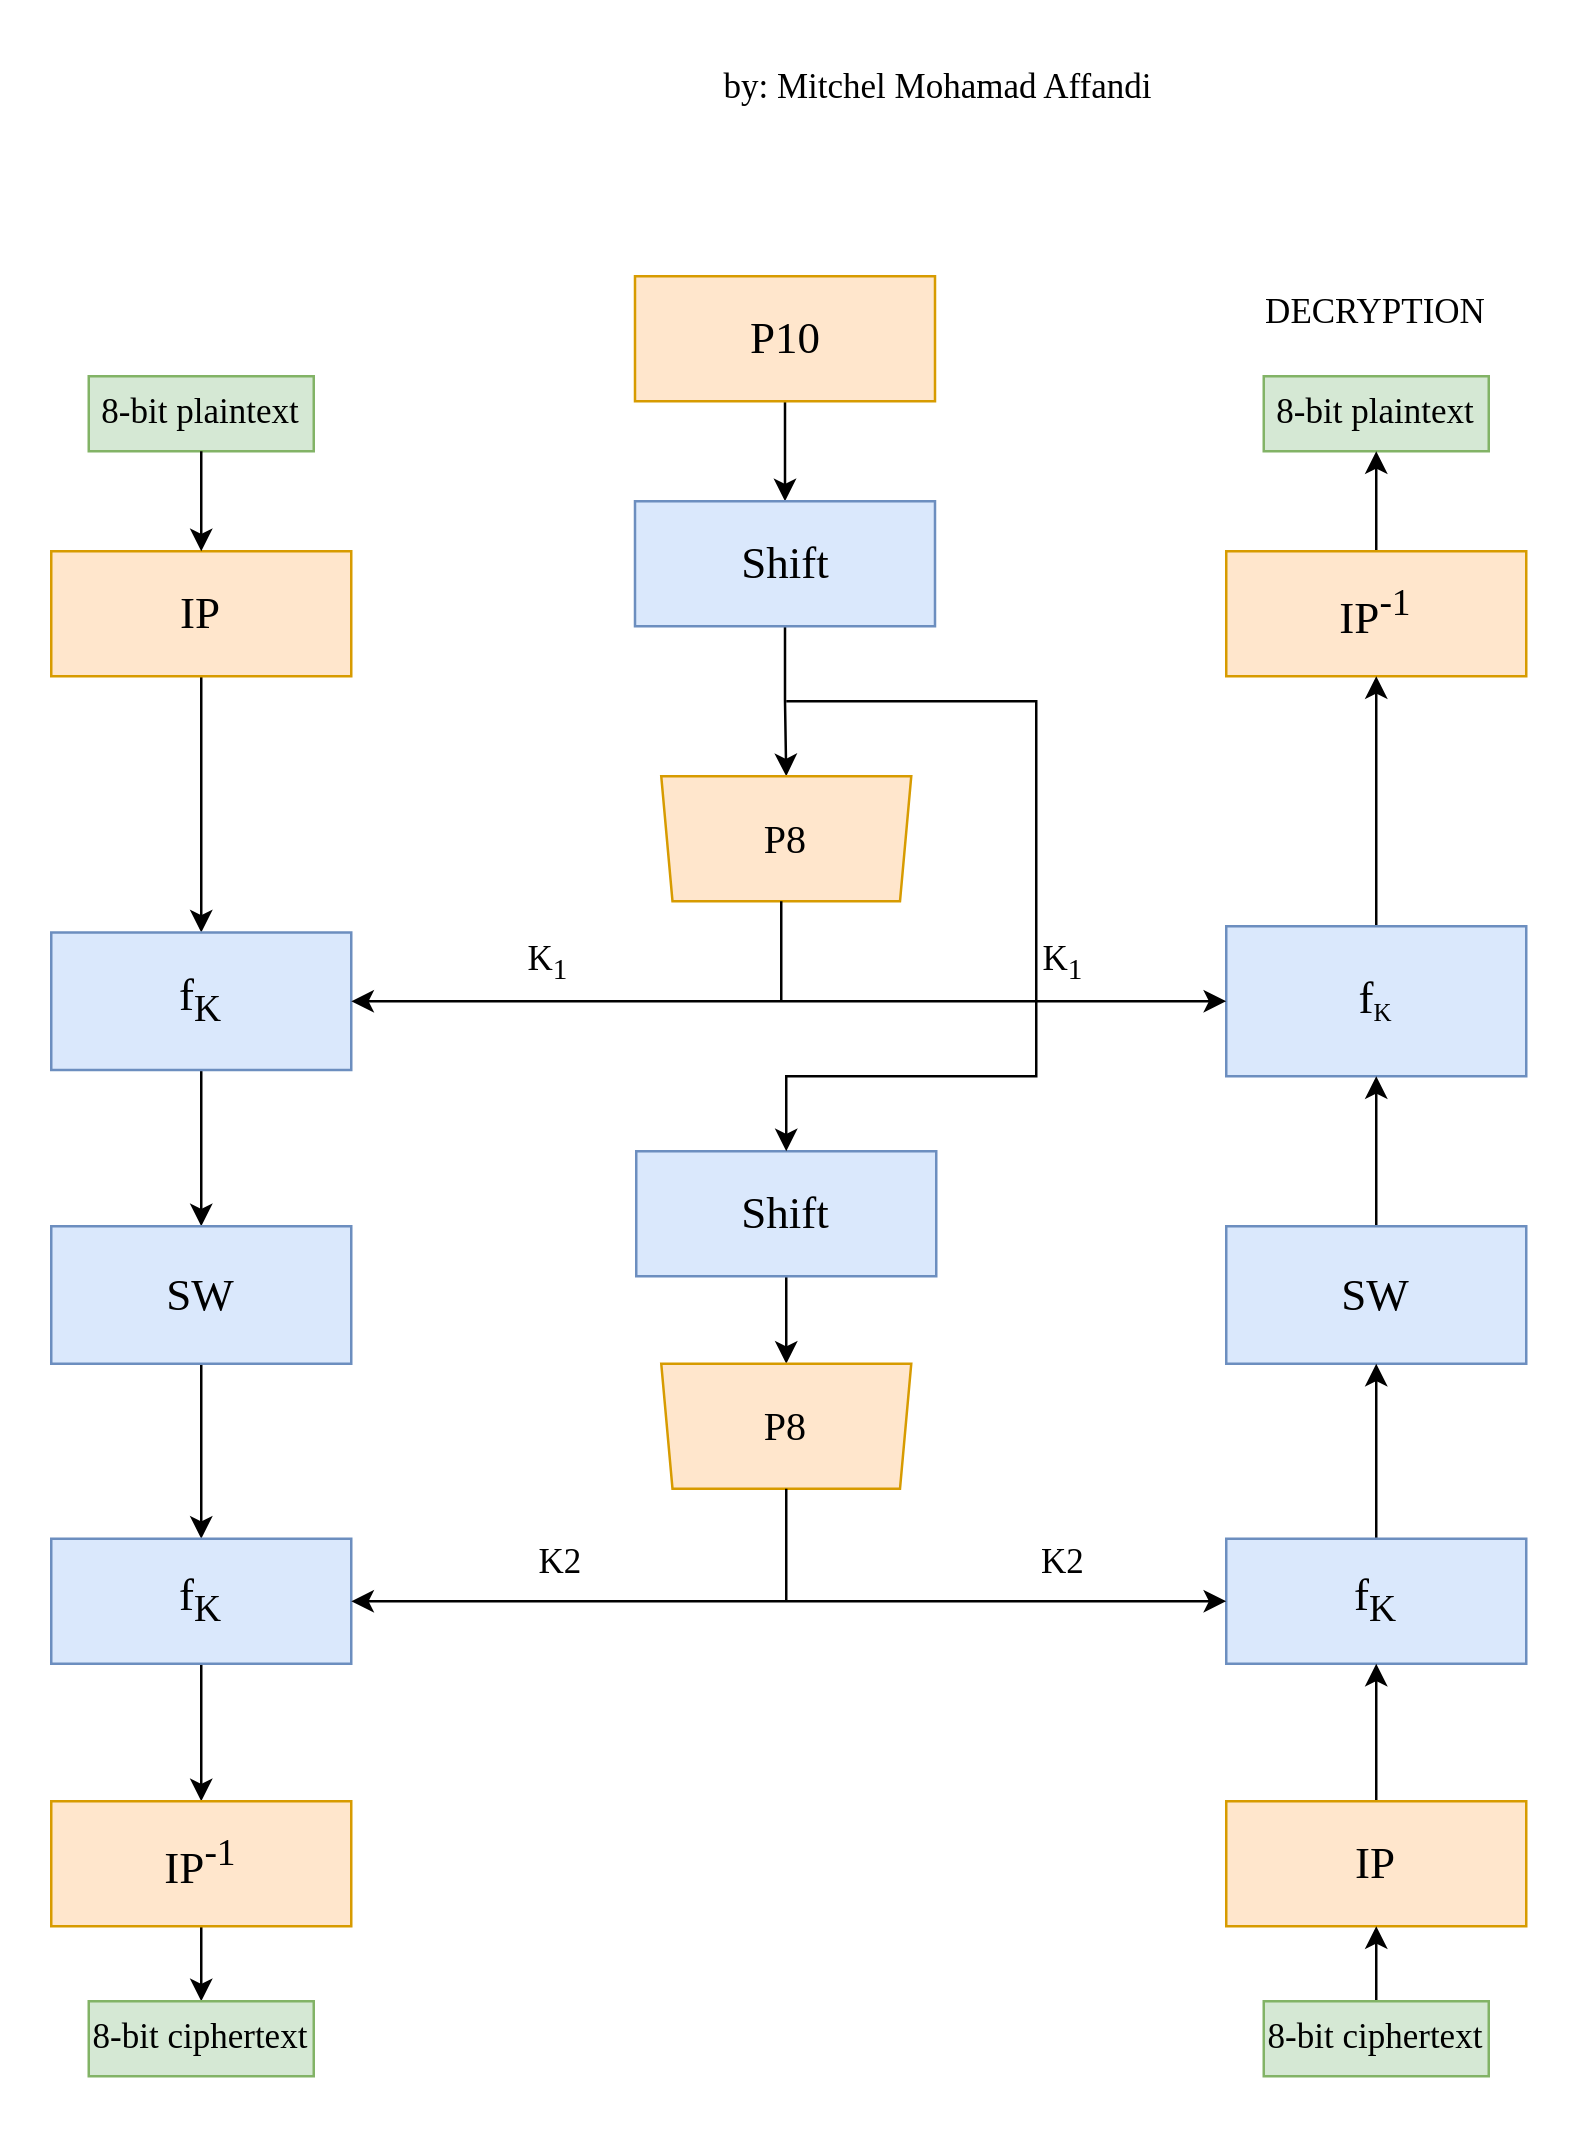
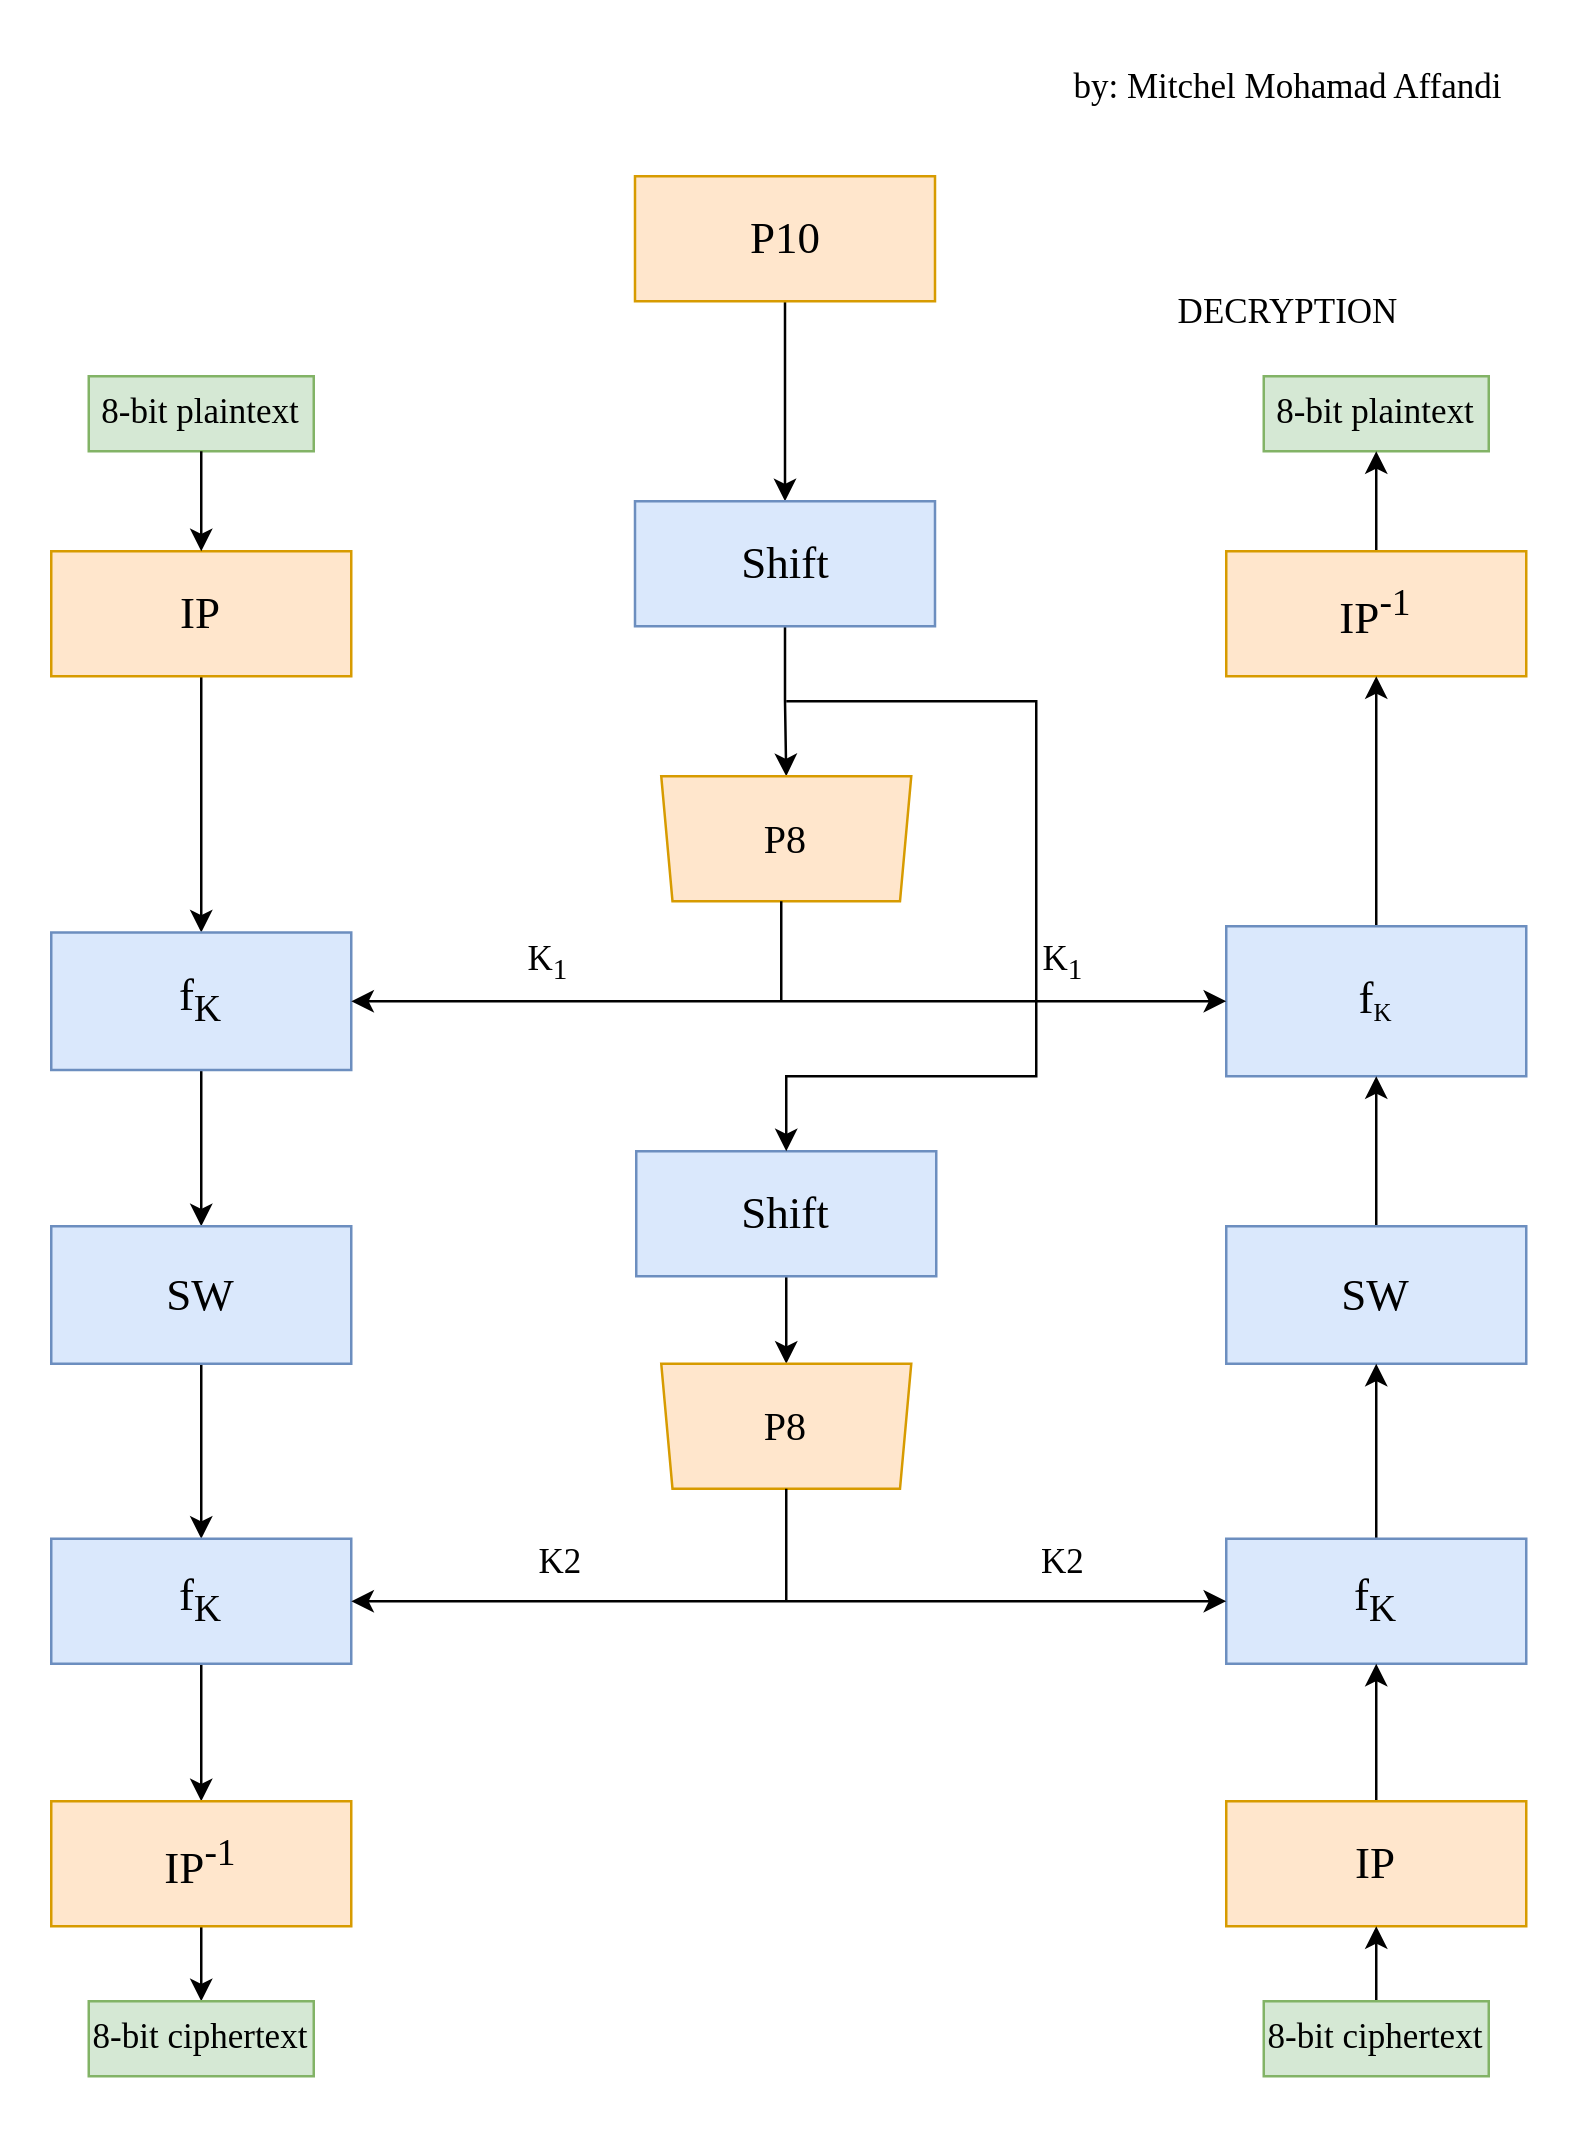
(939, 89) -> (1289, 89)
(1376, 314) -> (1289, 314)
(785, 339) -> (785, 239)
